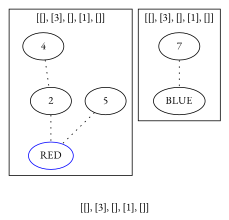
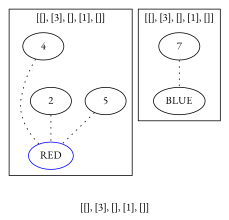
(47, 74) -> (21, 103)
